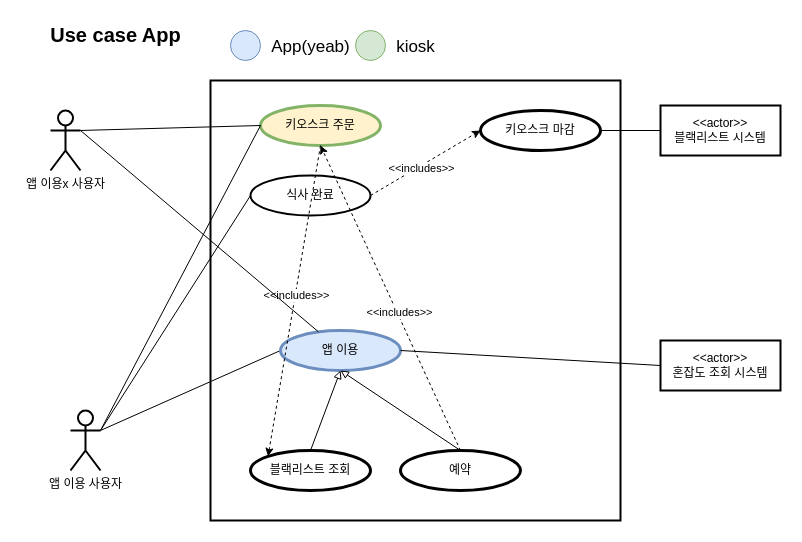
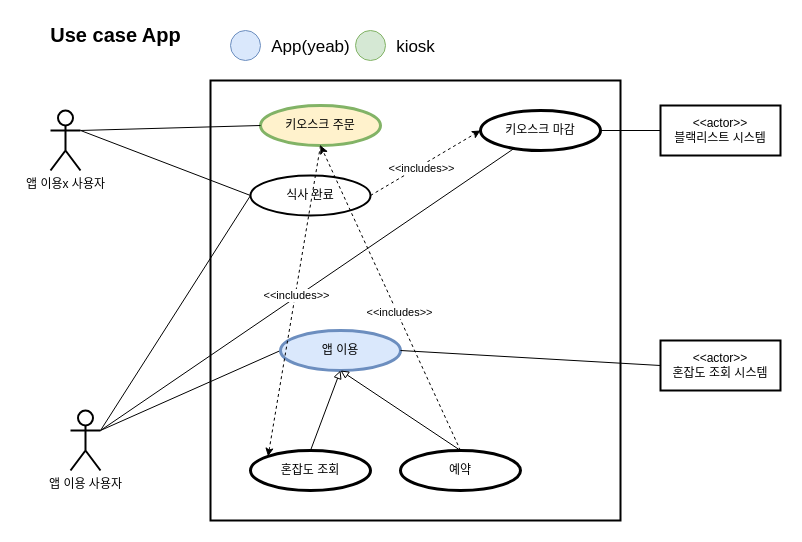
(200, 232) -> (165, 163)
(187, 266) -> (410, 220)
(311, 471) -> (311, 471)
